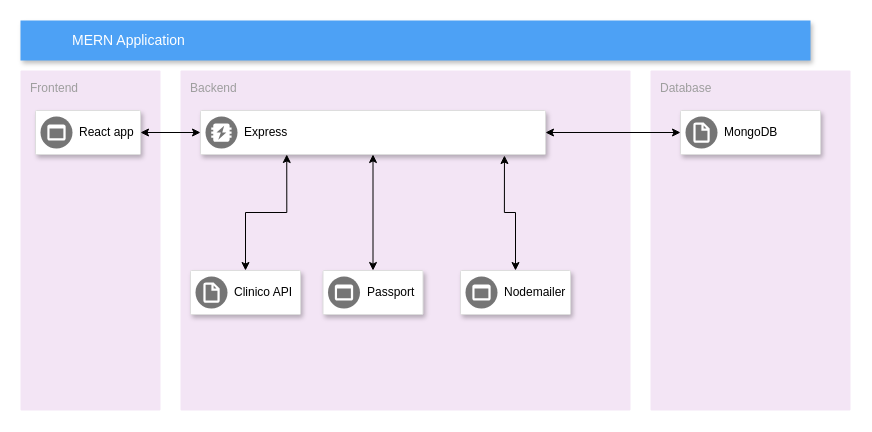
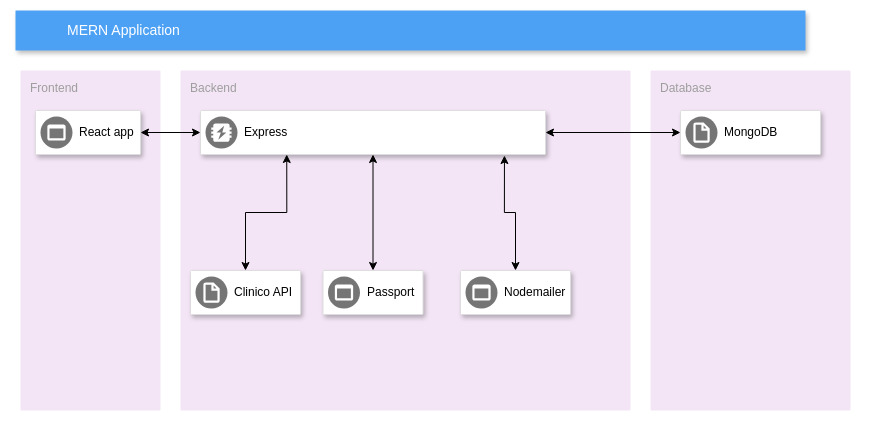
(416, 41) -> (411, 31)
